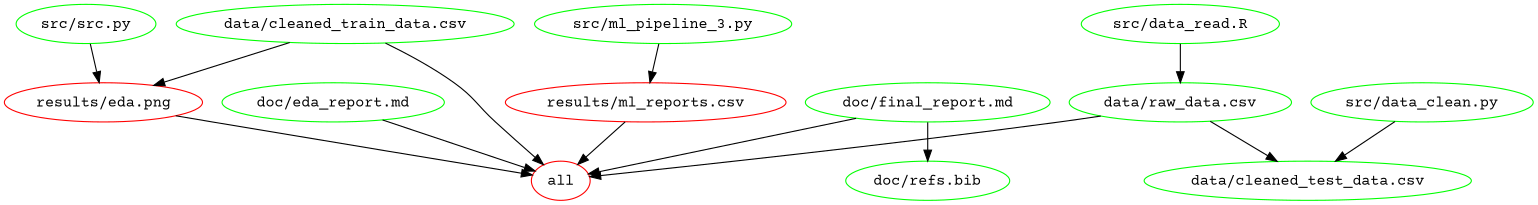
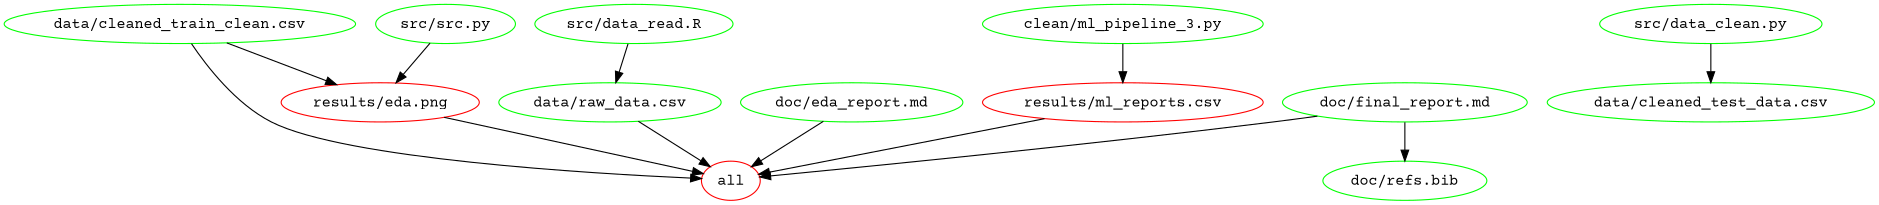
(345, 24) -> (180, 24)
(663, 24) -> (1123, 24)
(1239, 139) -> none
